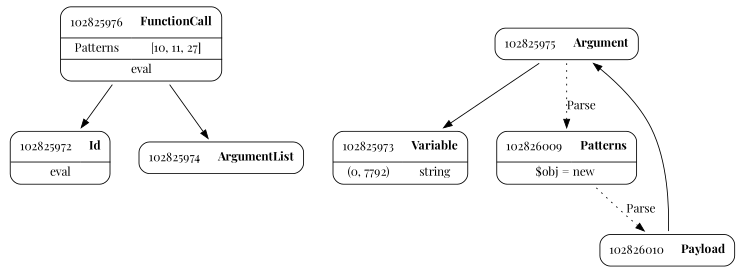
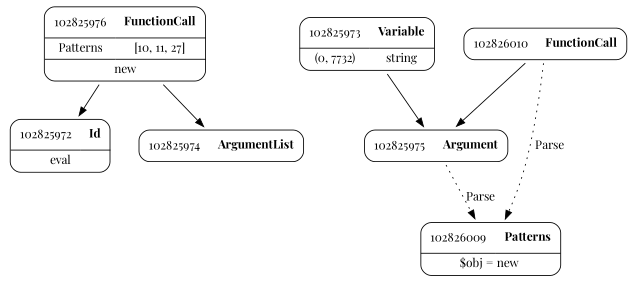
(142, 70) -> (125, 70)
(495, 93) -> (403, 97)
(368, 172) -> (335, 58)
(617, 207) -> (532, 139)
(703, 249) -> (582, 43)
